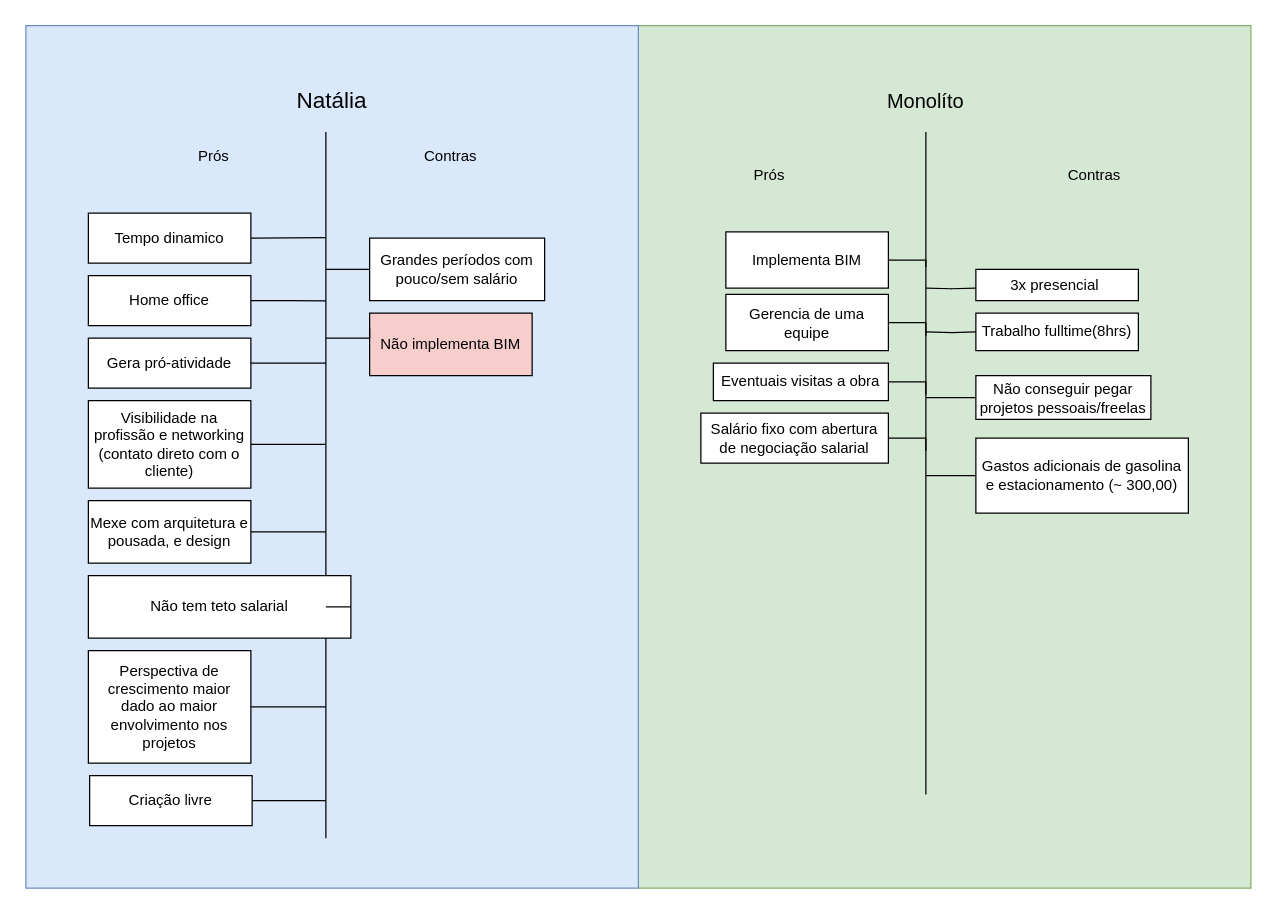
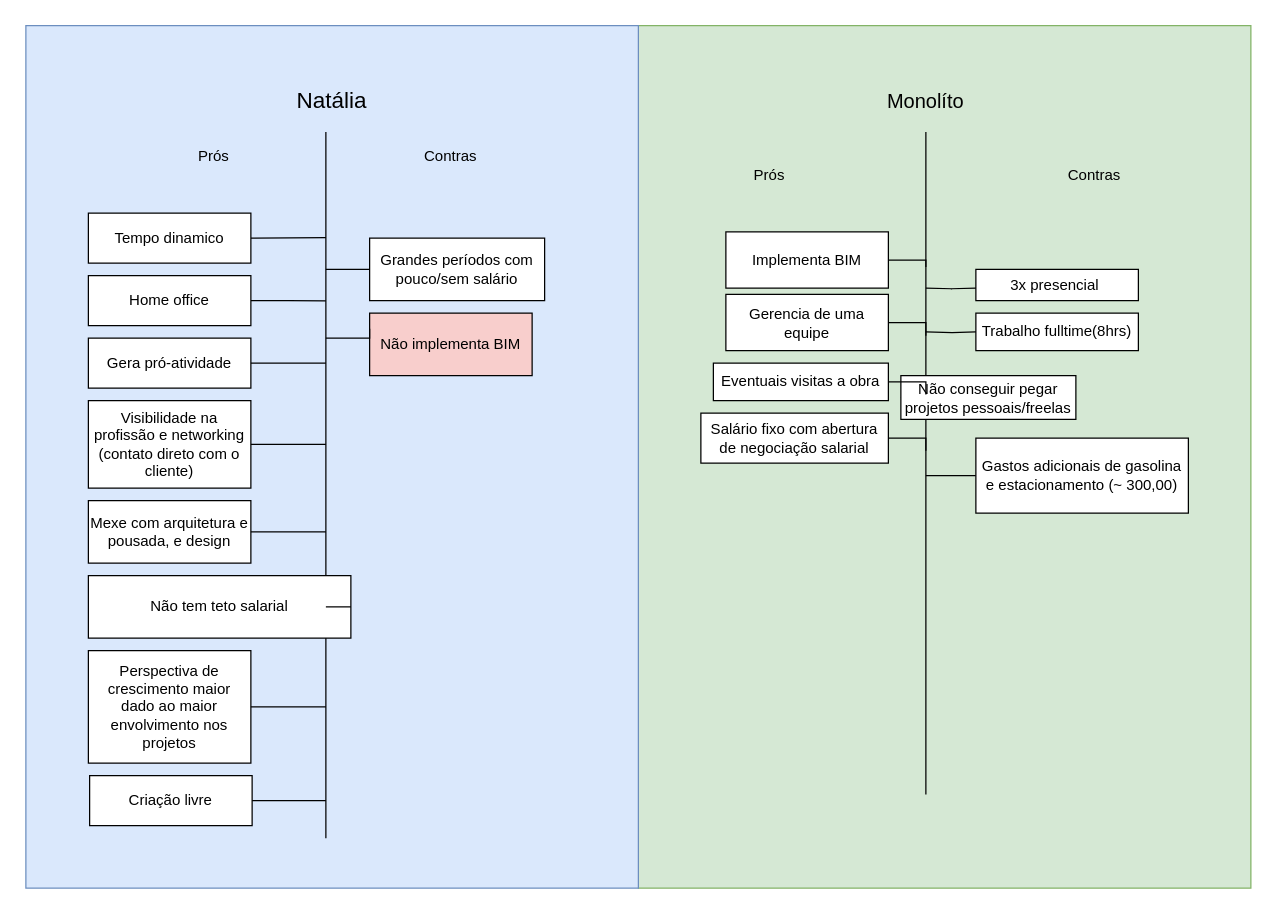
(1063, 398) -> (988, 398)
